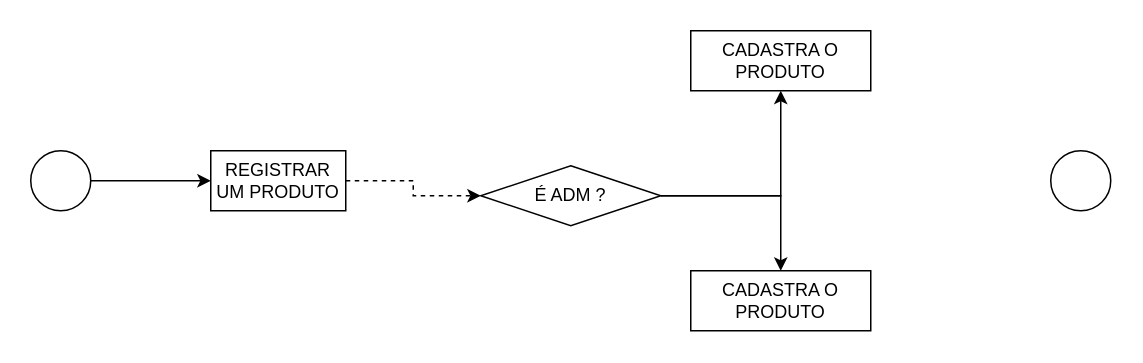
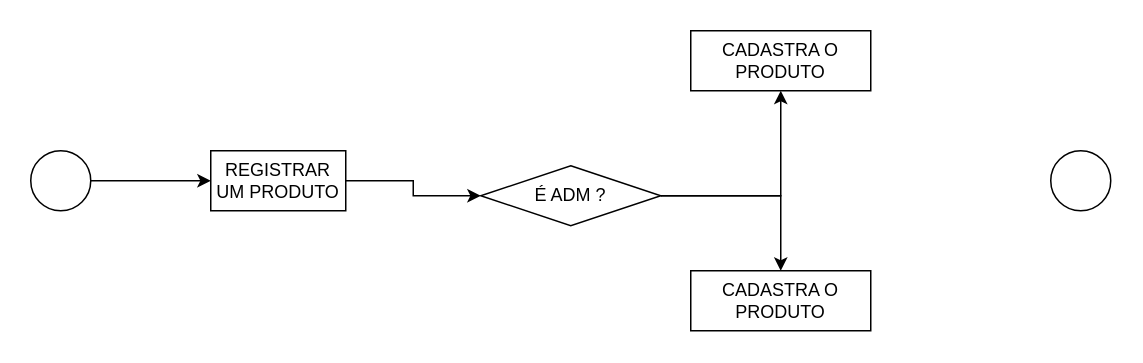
(413, 182) -> (413, 182)
